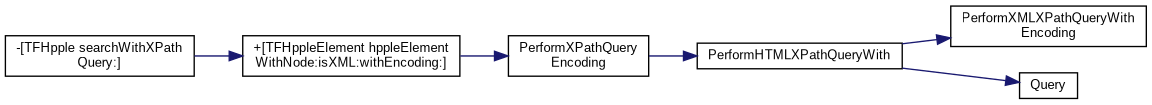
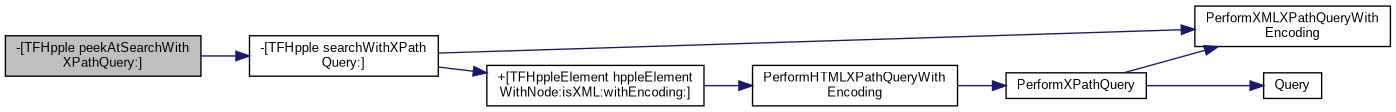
none -> (810, 41)
none -> (103, 56)
(579, 56) -> (855, 86)
(800, 56) -> (1076, 86)
